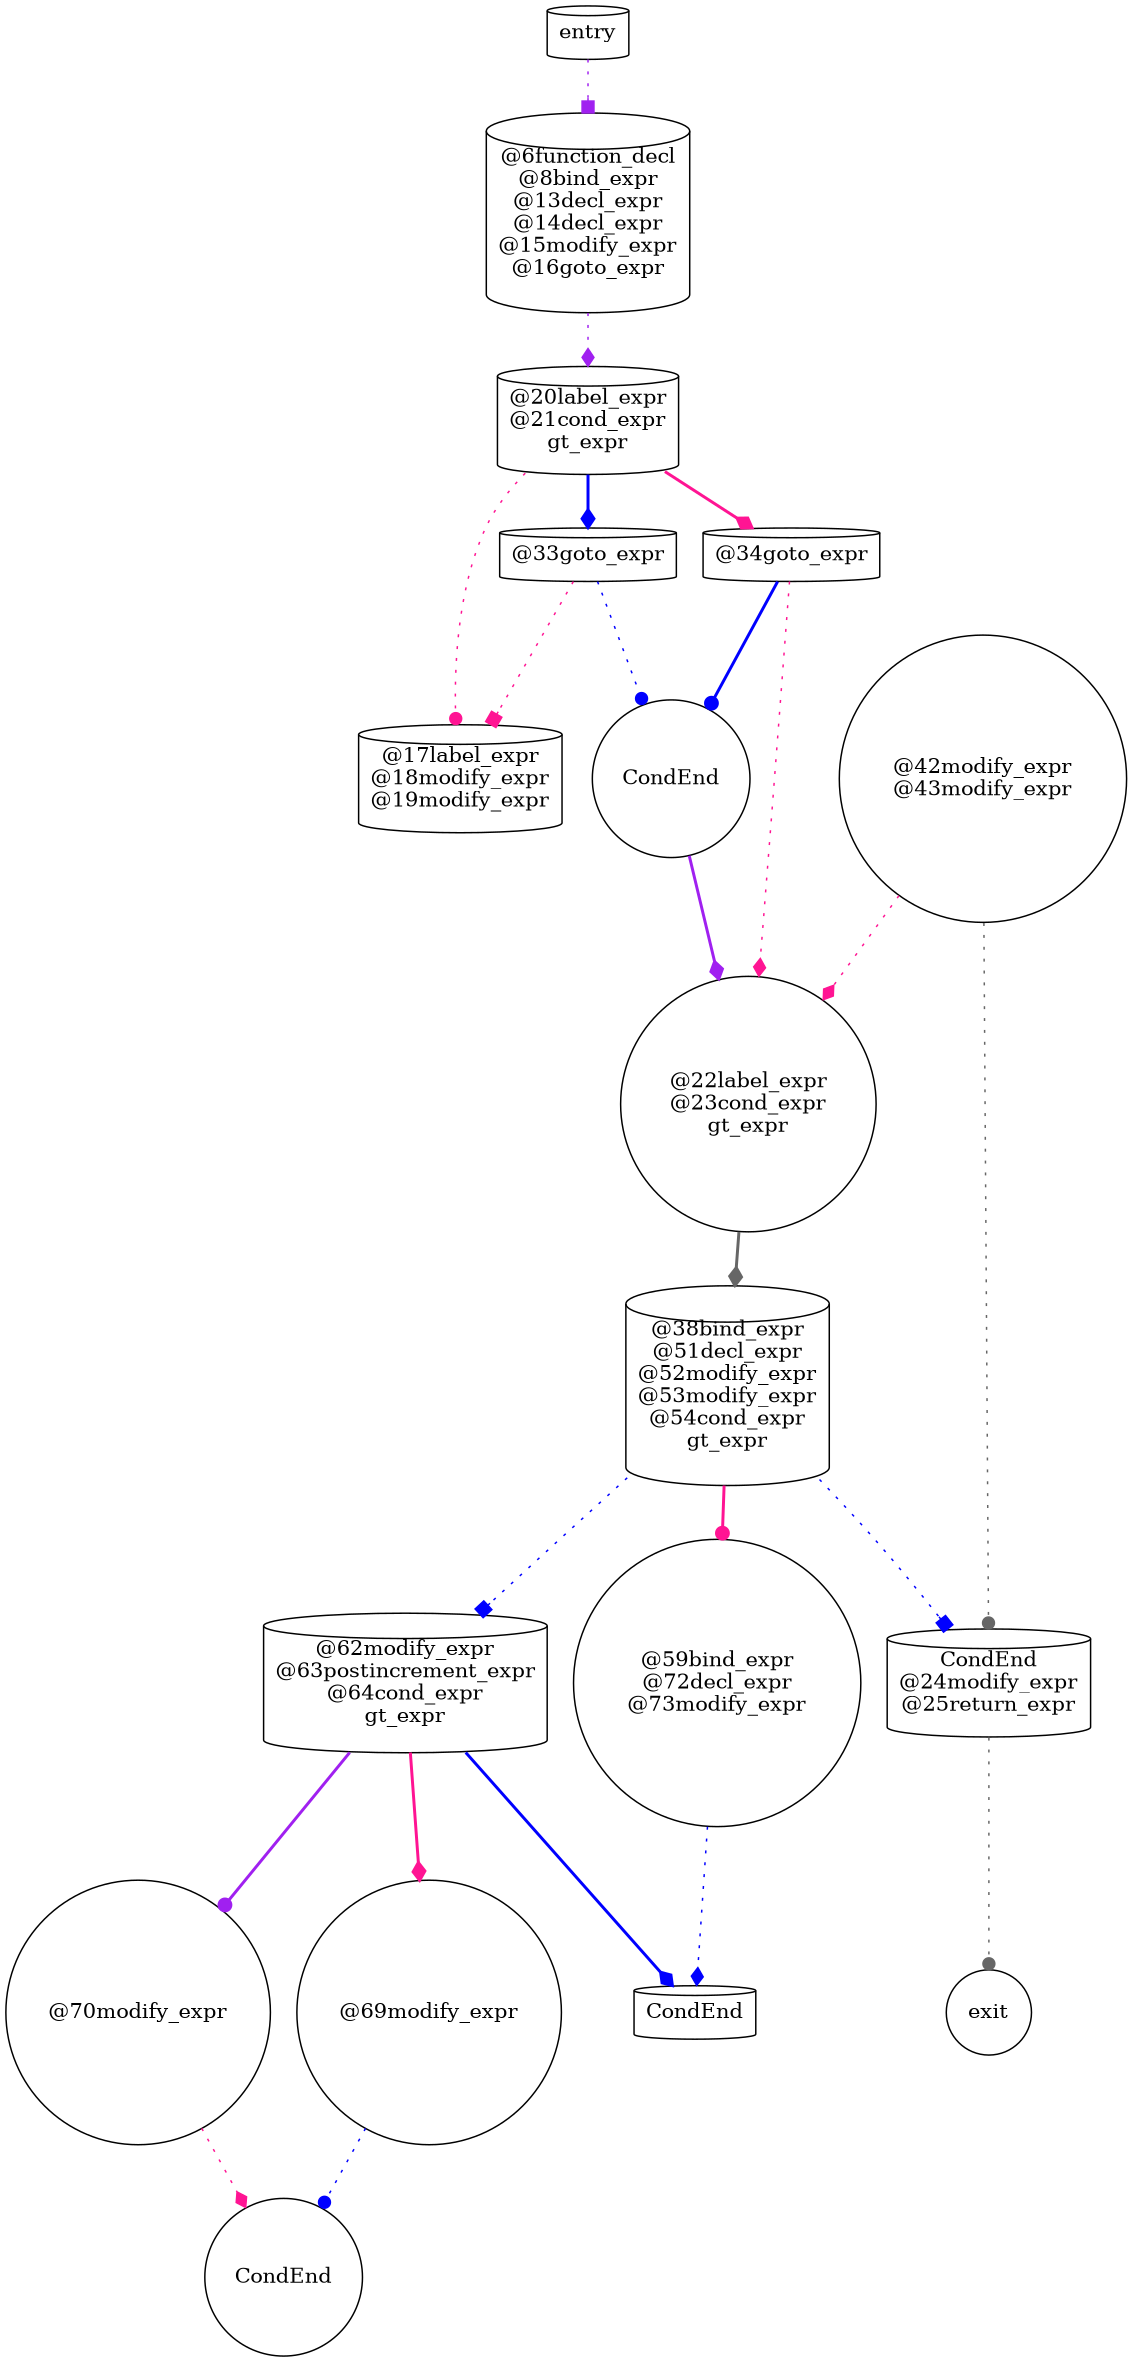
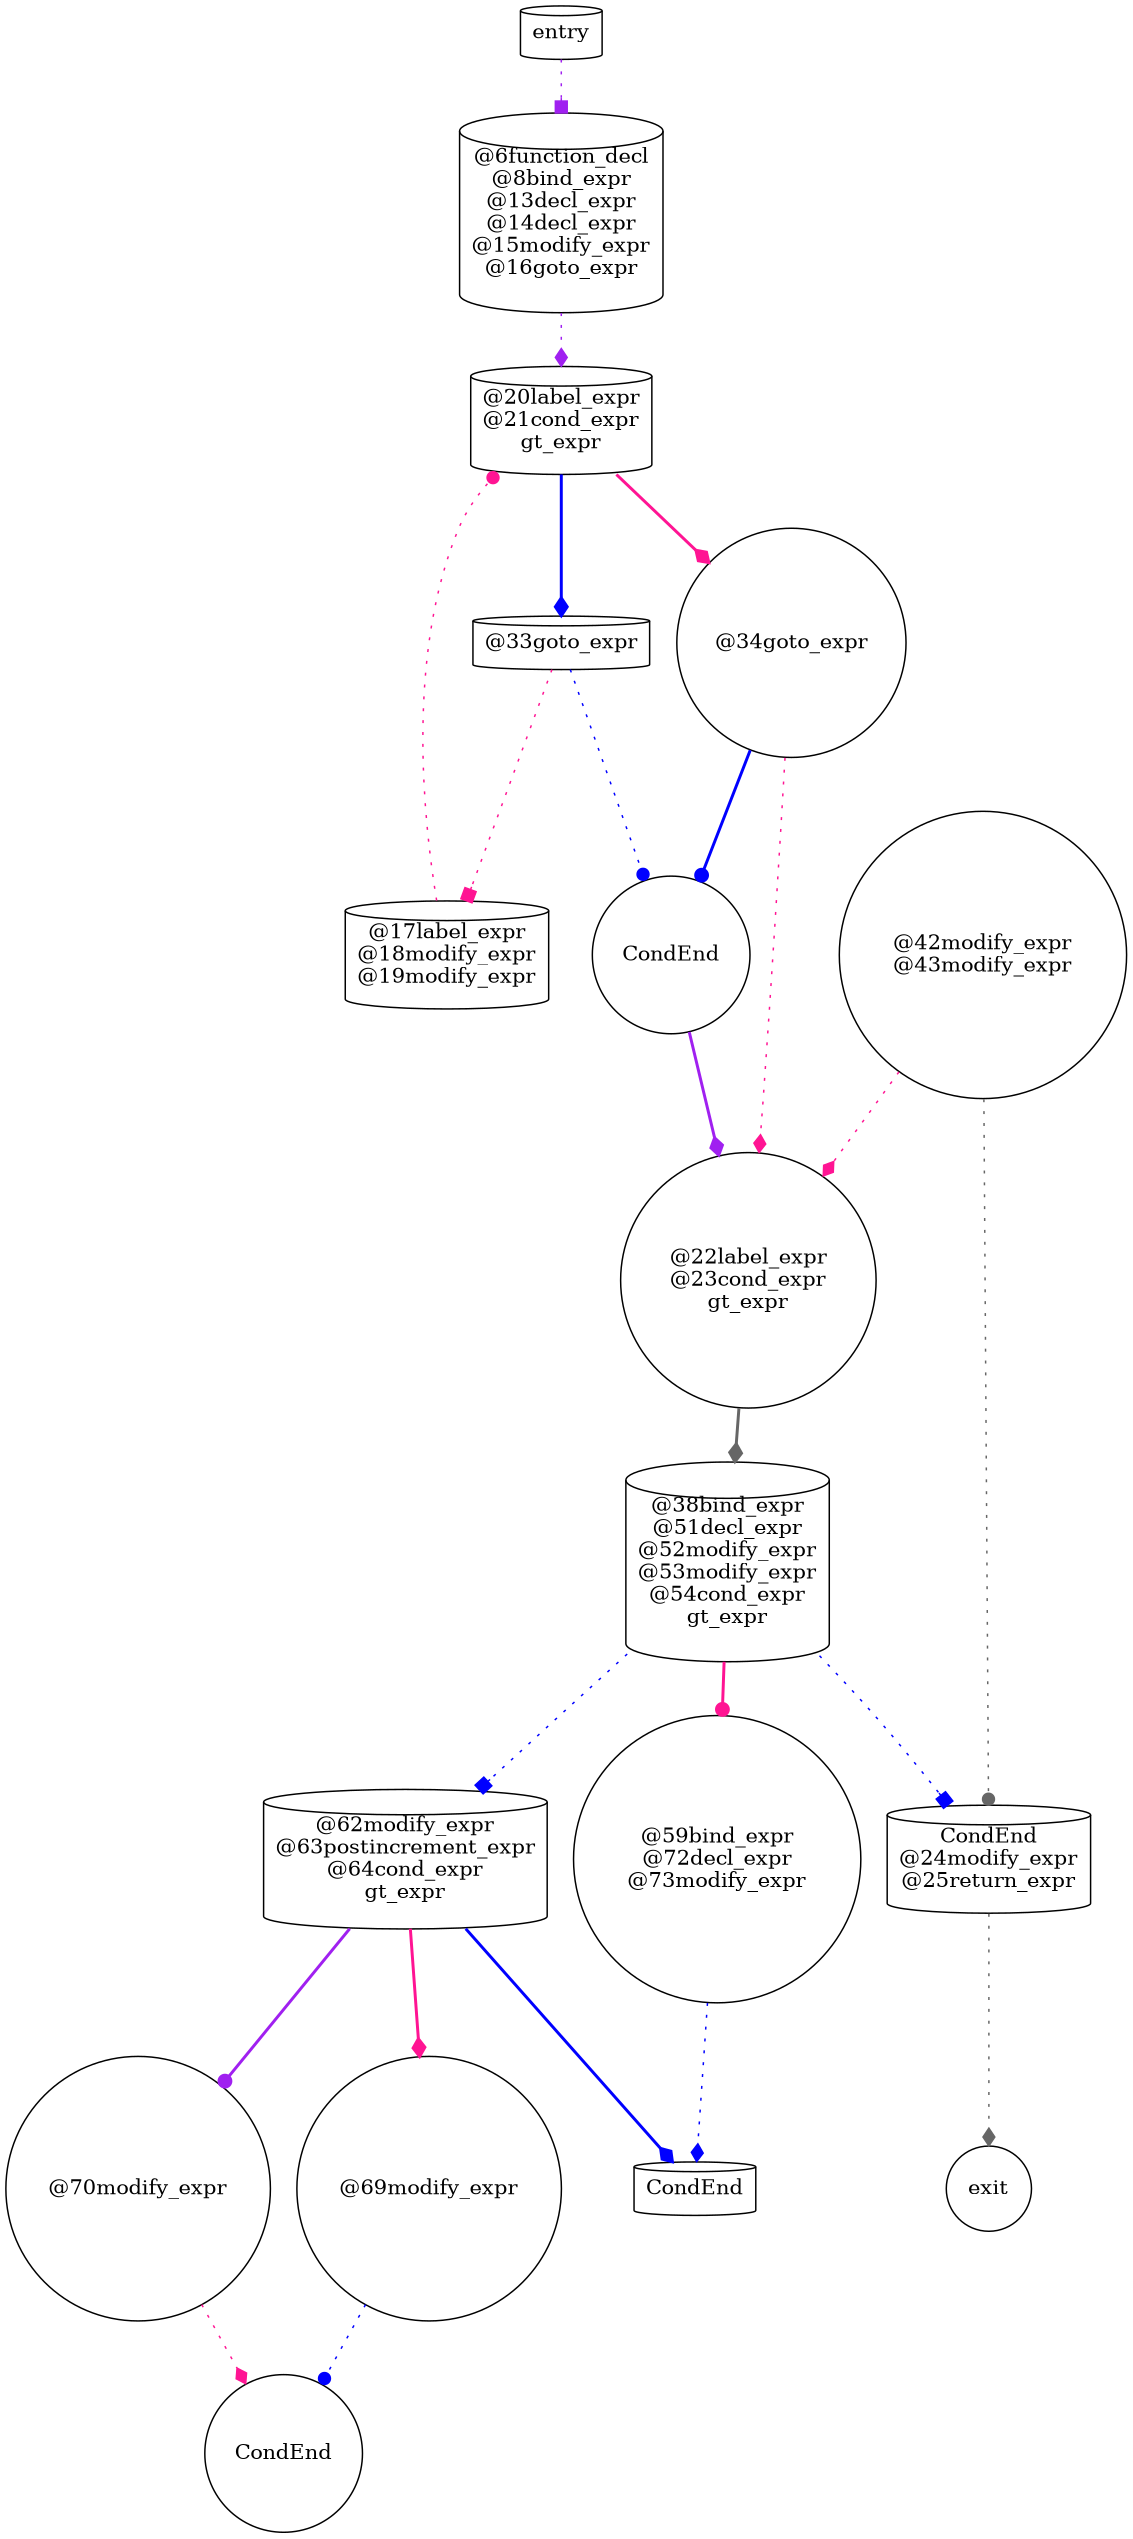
(791, 555) -> (791, 643)
(467, 585) -> (425, 685)
(989, 1848) -> (989, 2021)
